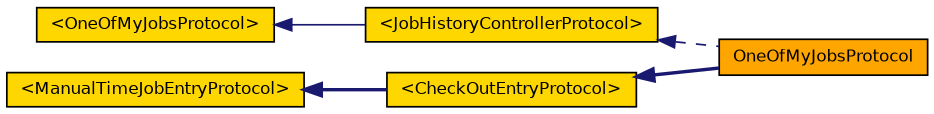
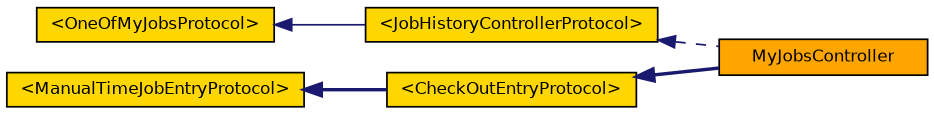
(823, 57) -> (823, 57)
